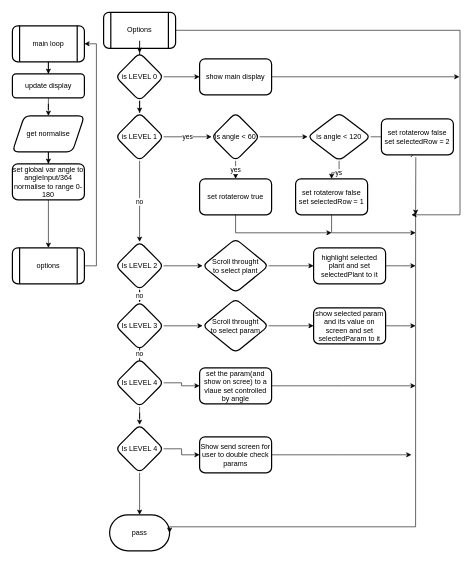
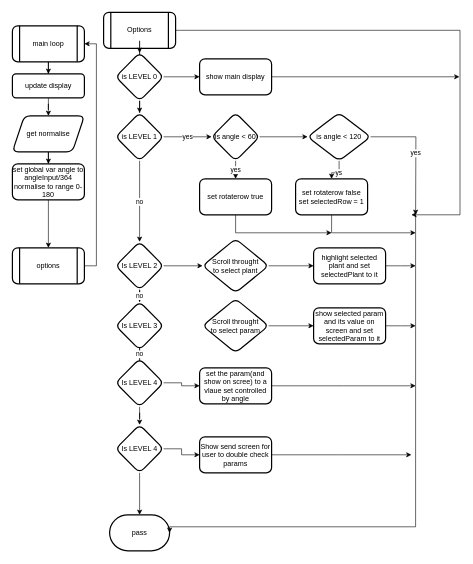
(417, 137) -> none
(197, 326) -> none
